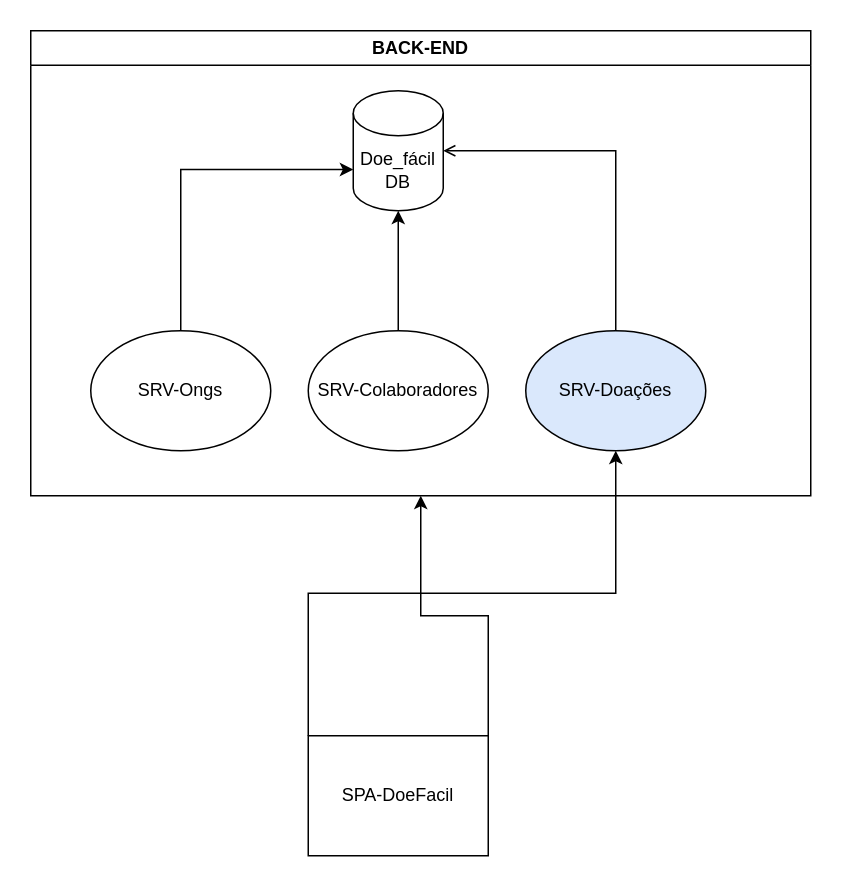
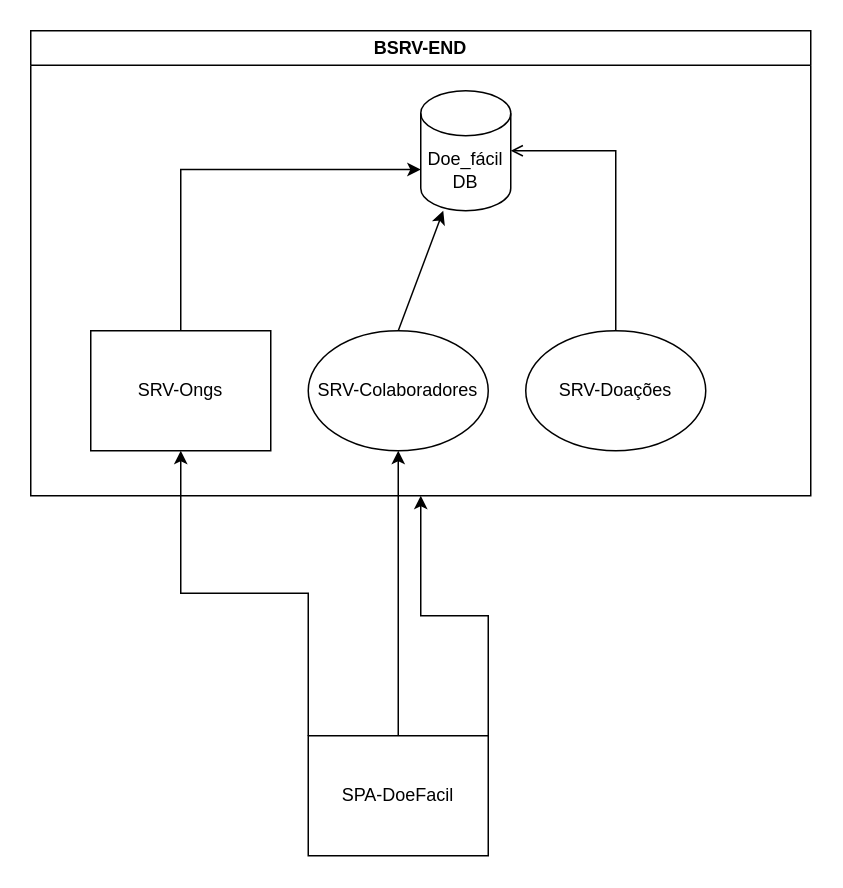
(421, 49) -> (421, 49)
(398, 151) -> (466, 151)
(181, 391) -> (181, 391)
(616, 391) -> (616, 391)
(527, 593) -> (181, 592)
none -> (398, 599)
